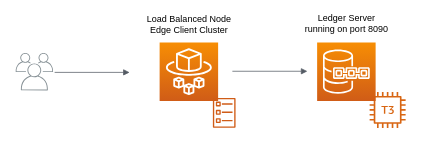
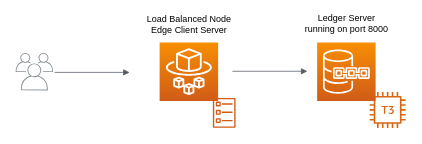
(189, 24) -> (189, 24)
(347, 24) -> (347, 24)
